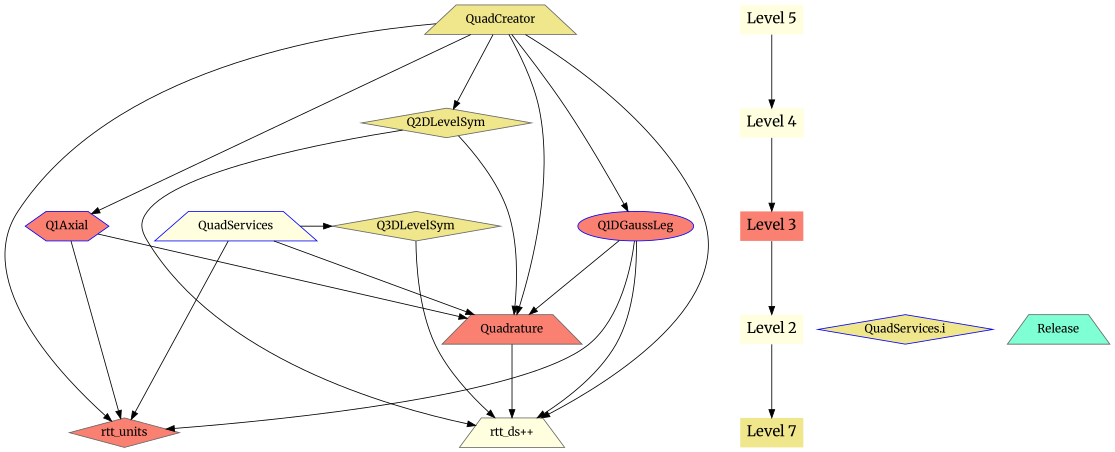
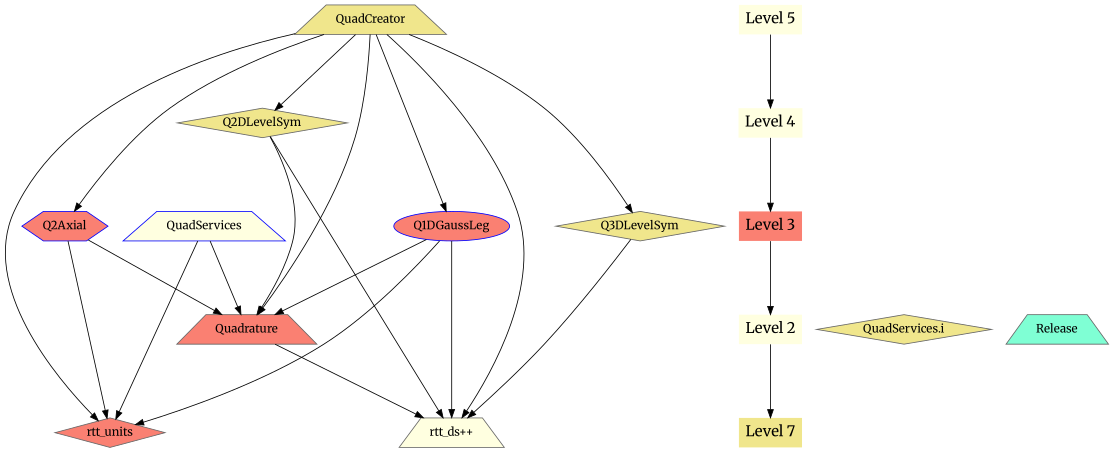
(67, 226) -> (65, 226)
(312, 226) -> (534, 100)
(905, 329) -> (904, 329)
